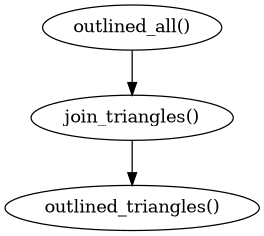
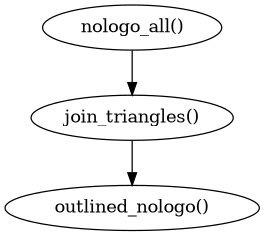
(132, 28) -> (132, 28)
(132, 208) -> (132, 208)
